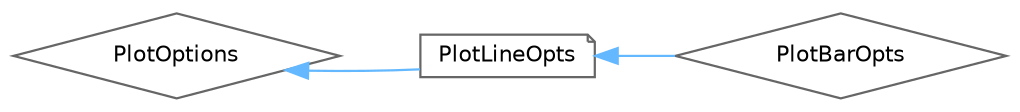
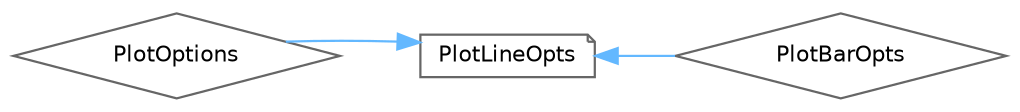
(364, 71) -> (341, 41)
